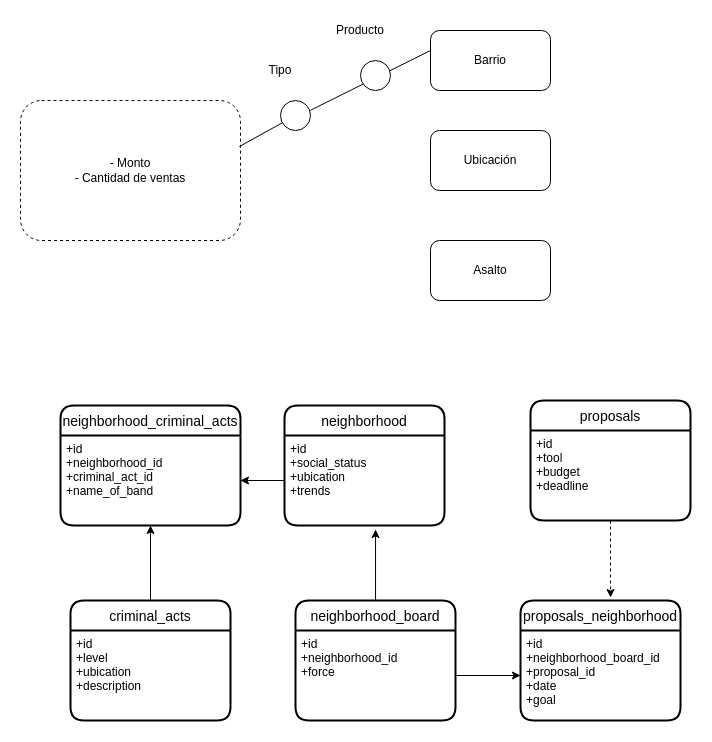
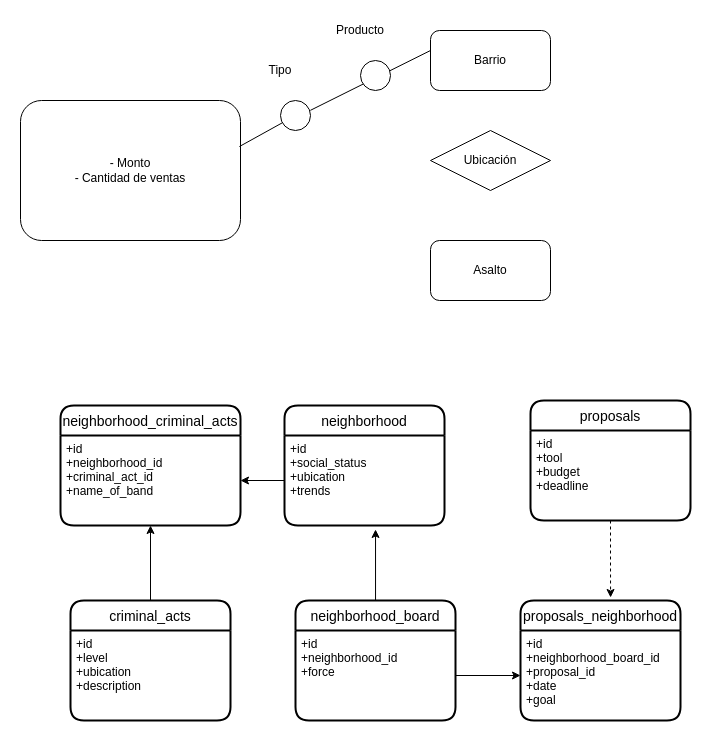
(491, 161) -> (491, 161)
(131, 171) -> (131, 171)
